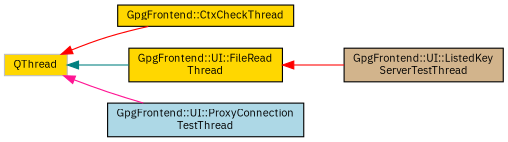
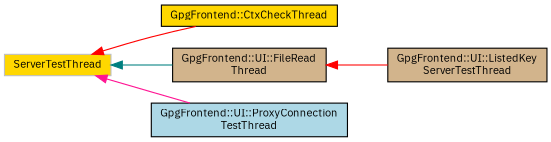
(36, 65) -> (58, 65)
(206, 65) -> (249, 65)
